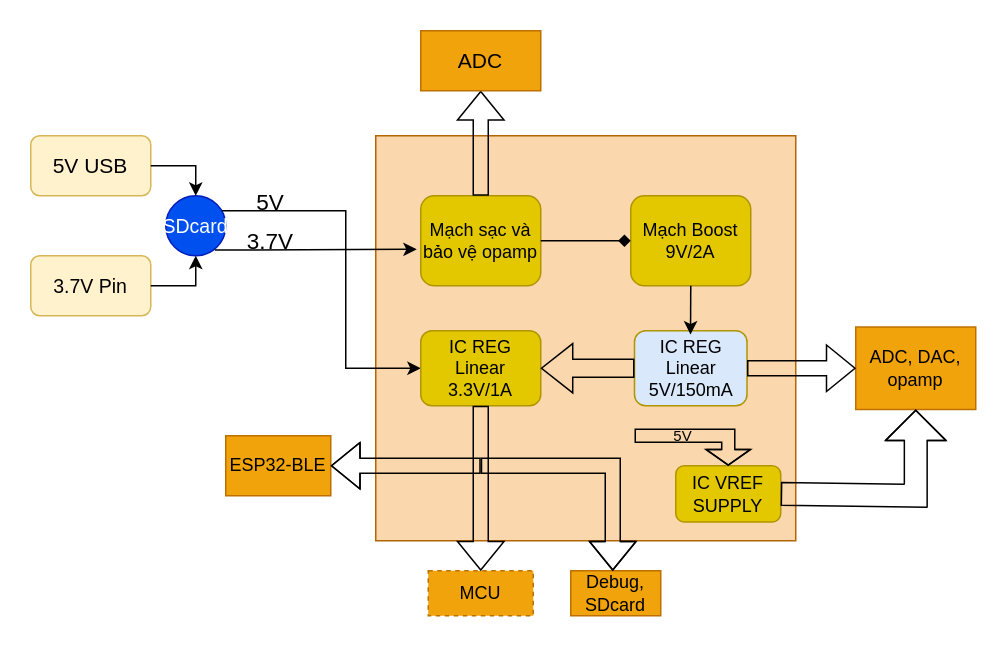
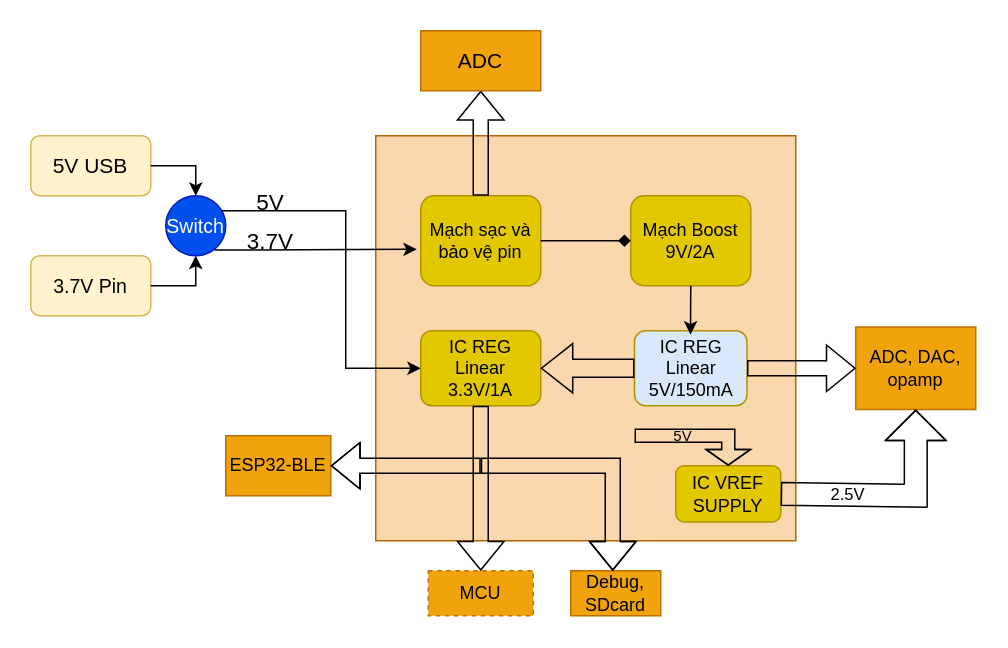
(196, 226) -> (196, 226)
(481, 241) -> (481, 241)
none -> (848, 494)
